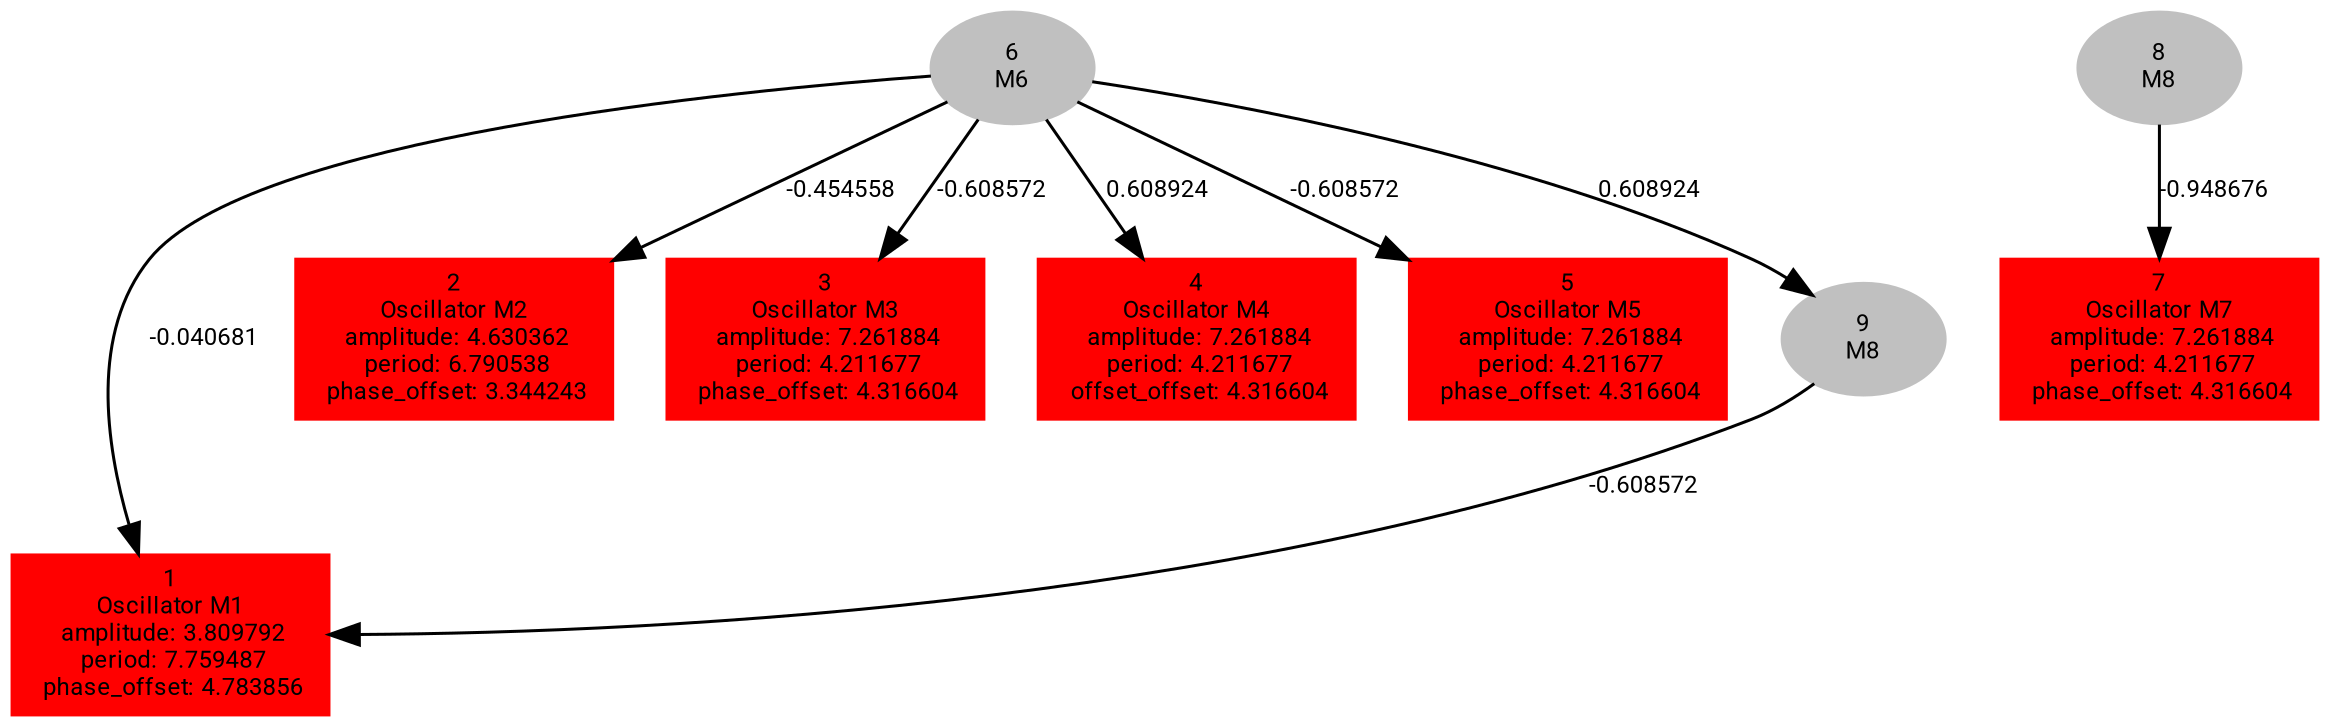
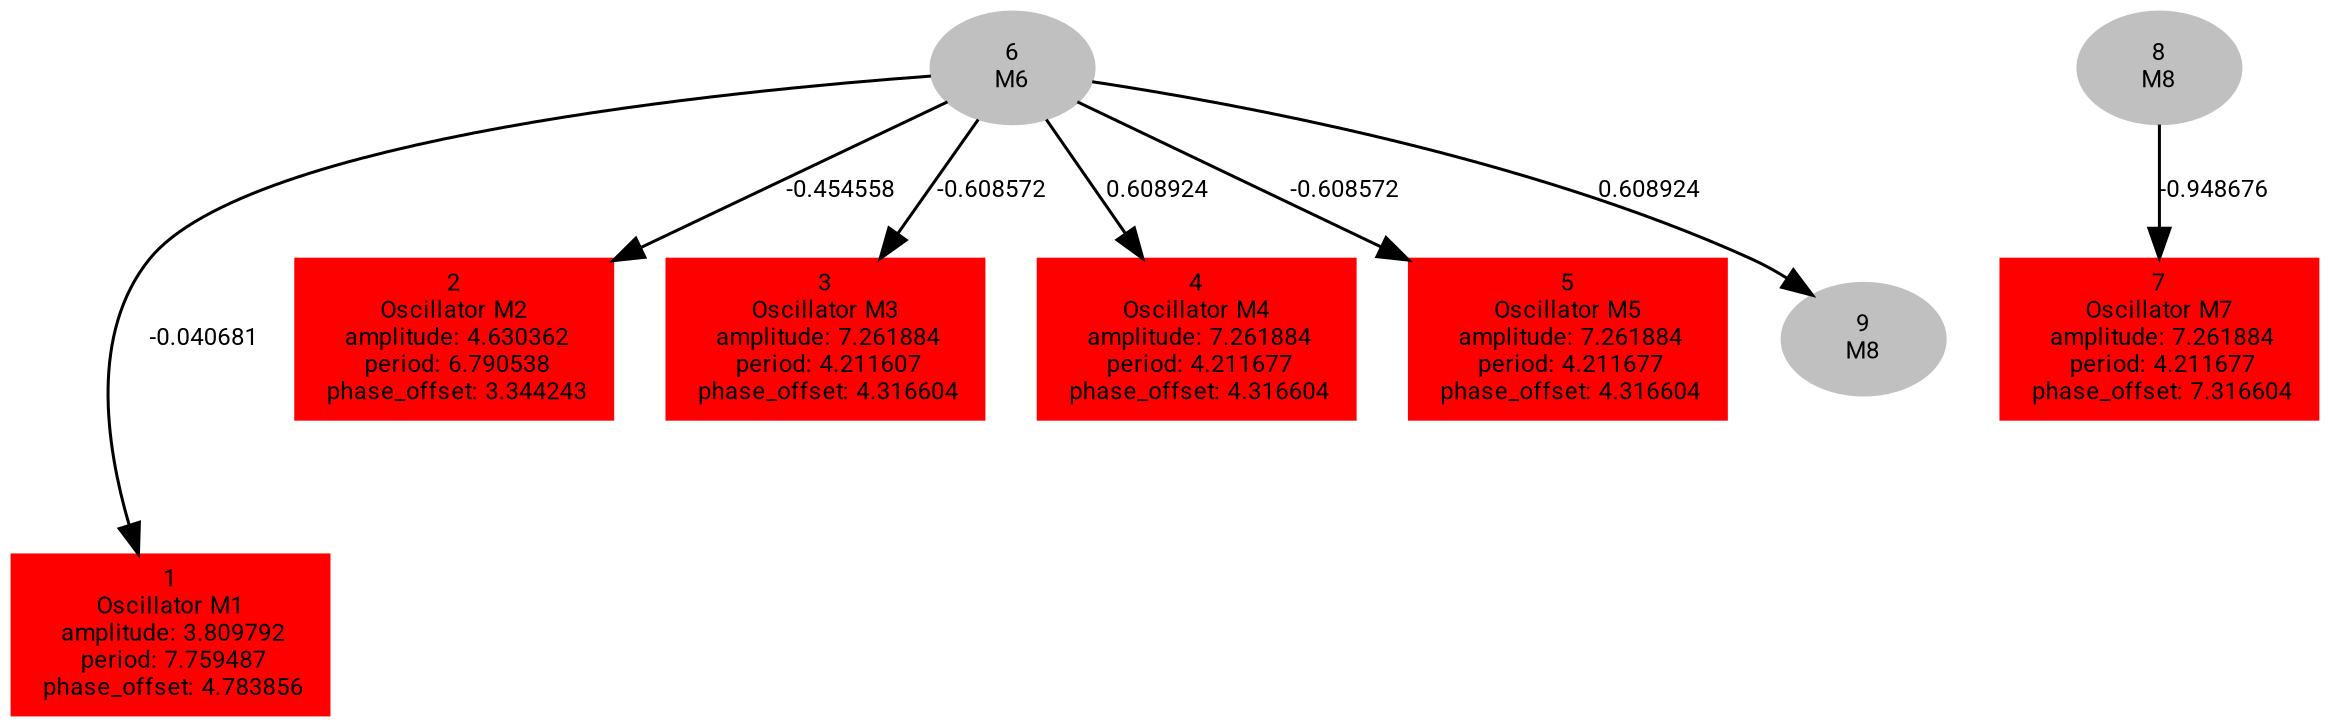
(825, 365) -> (825, 365)
(1197, 392) -> (1197, 392)
(2159, 392) -> (2159, 392)
(1101, 579) -> none
